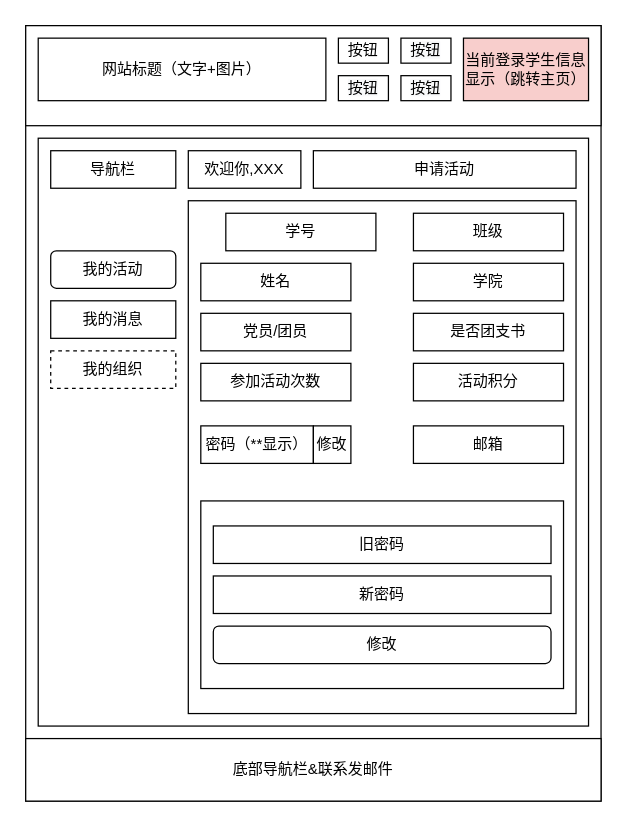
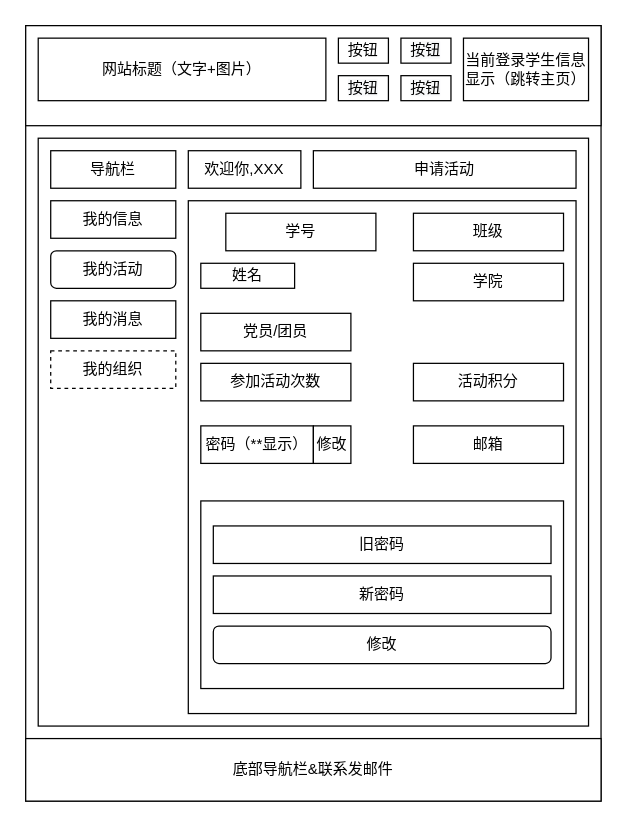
(526, 69) -> (526, 69)
none -> (113, 219)
(276, 282) -> (248, 276)
(488, 332) -> none
